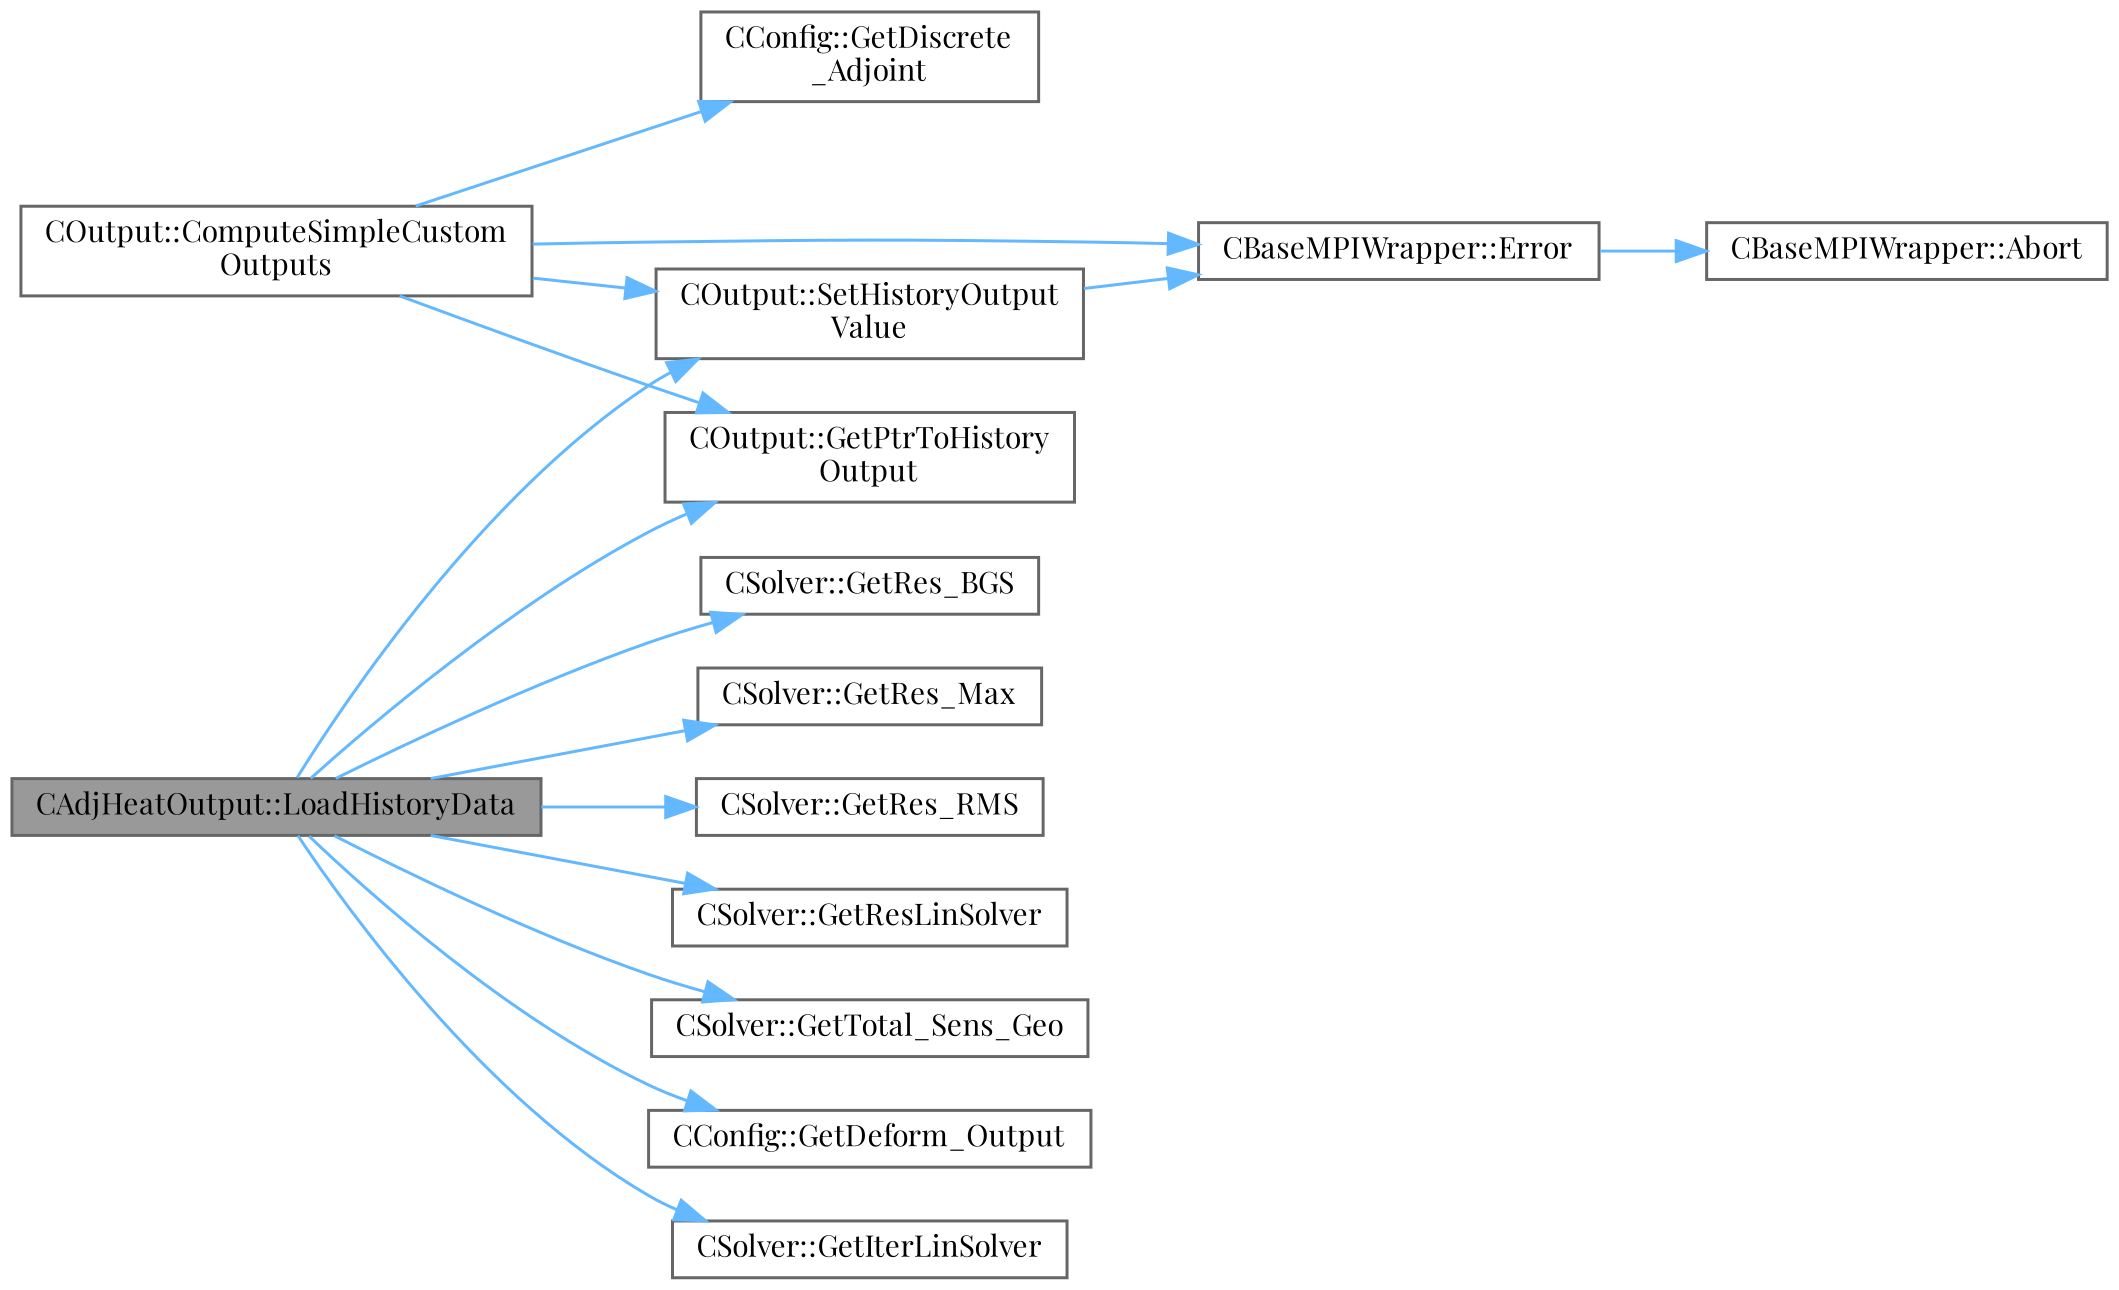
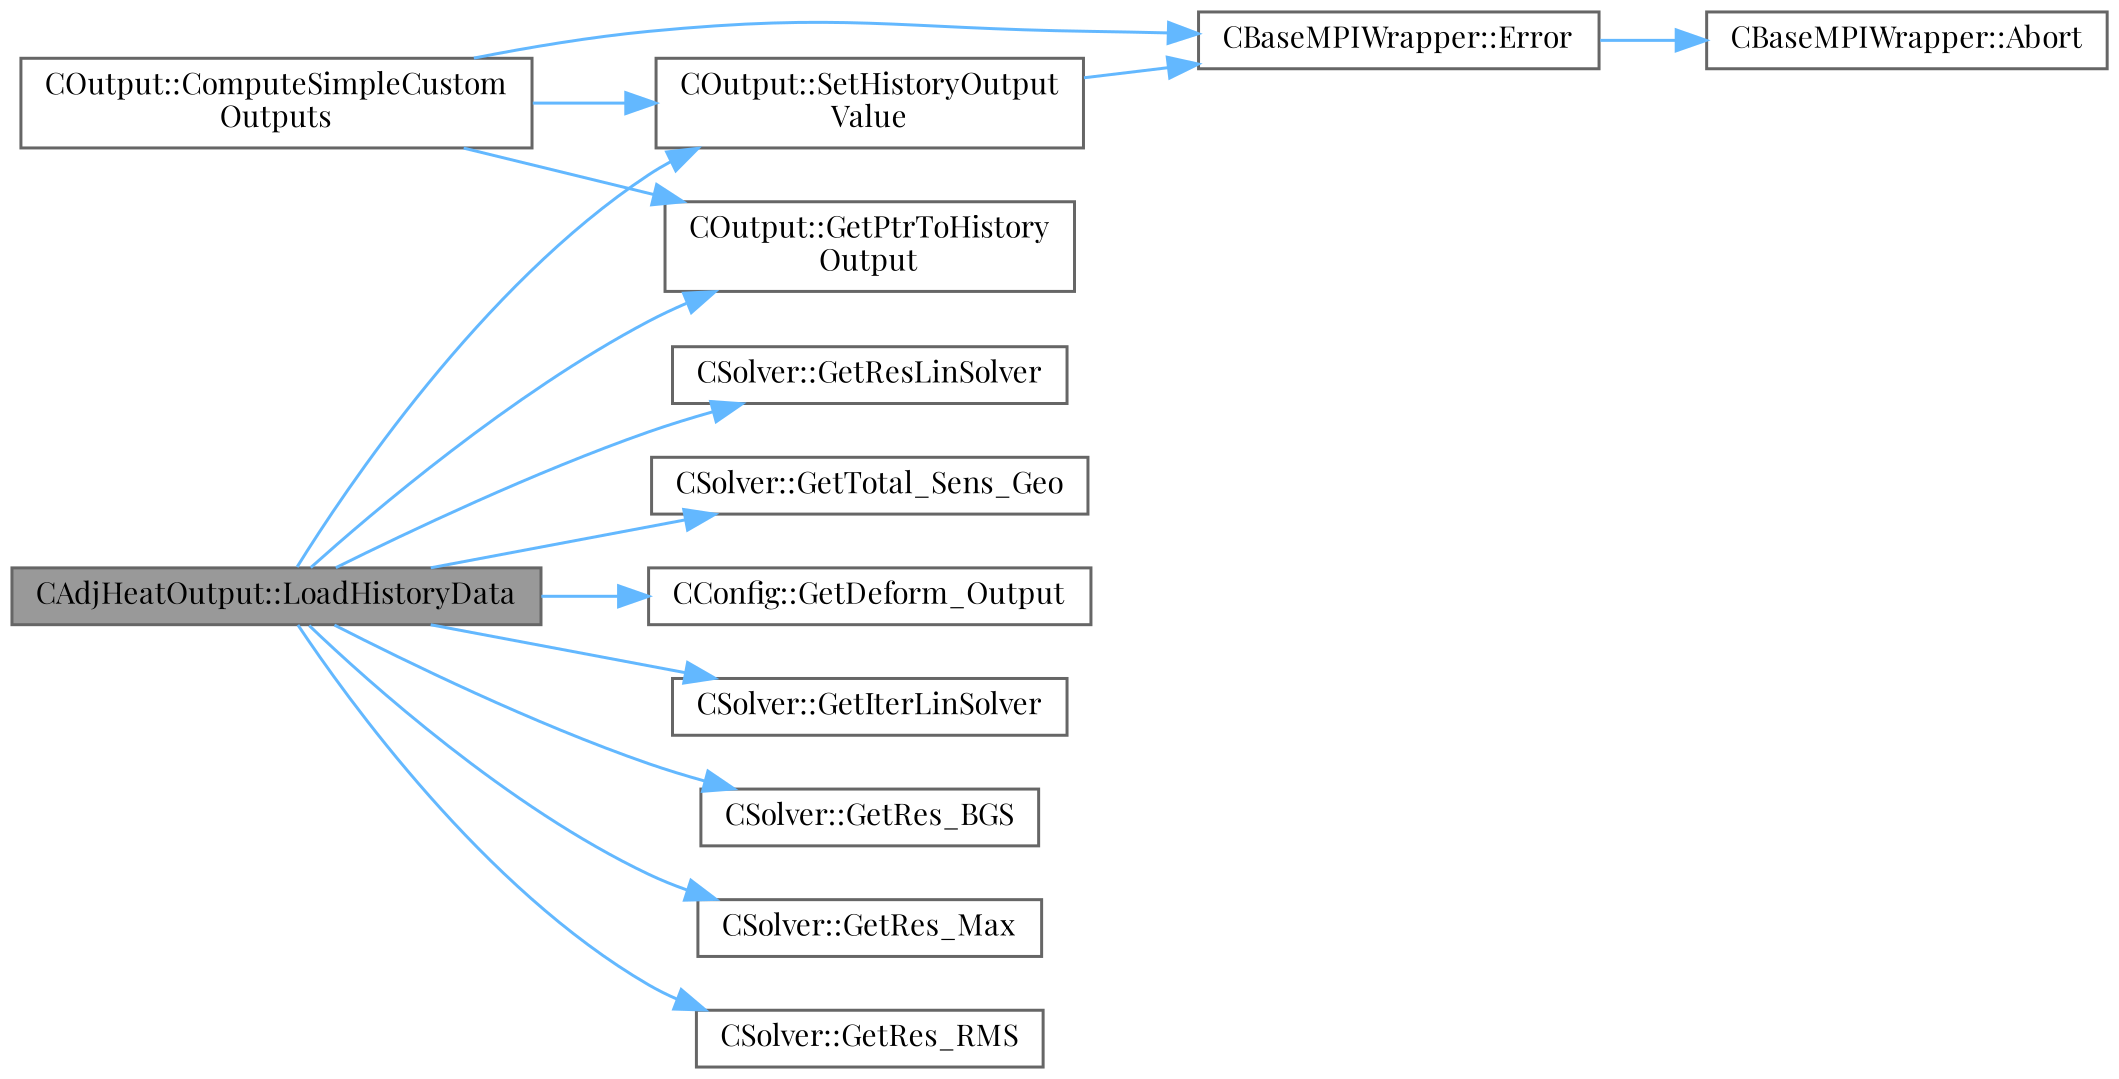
(870, 57) -> none
